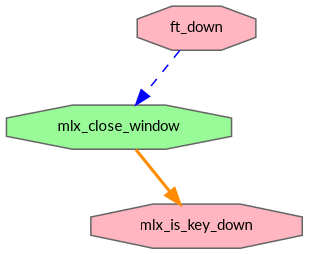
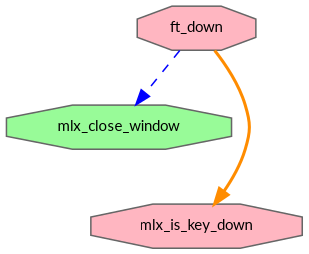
(153, 171) -> (249, 119)
